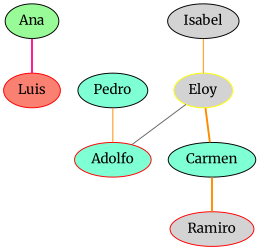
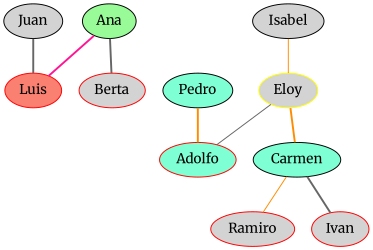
none -> (33, 21)
none -> (112, 90)
(113, 125) -> (198, 125)
(212, 195) -> (275, 194)
none -> (340, 229)
